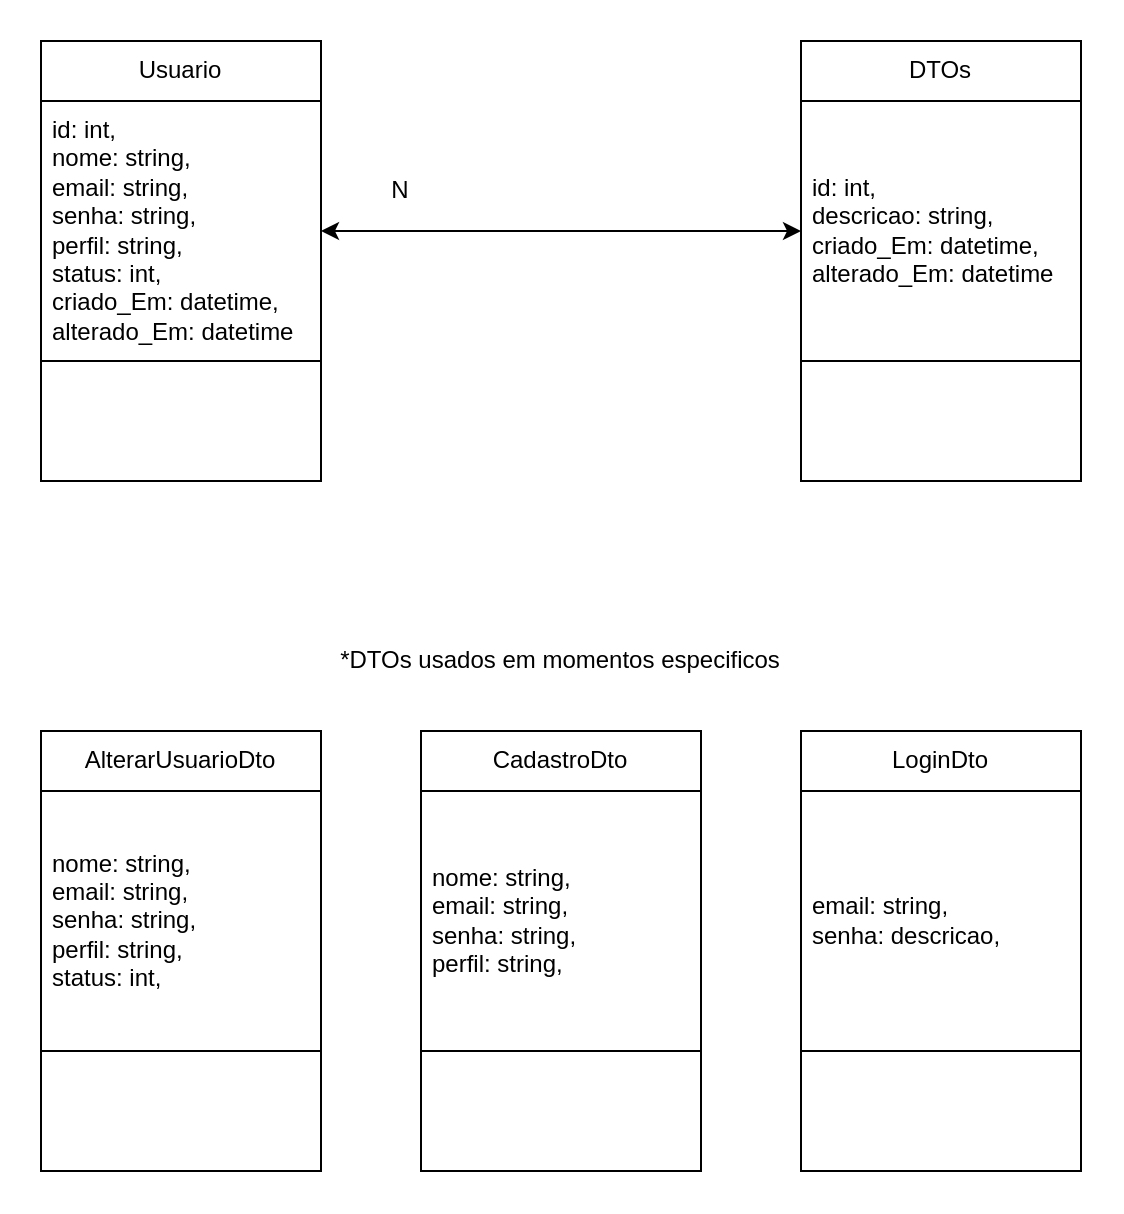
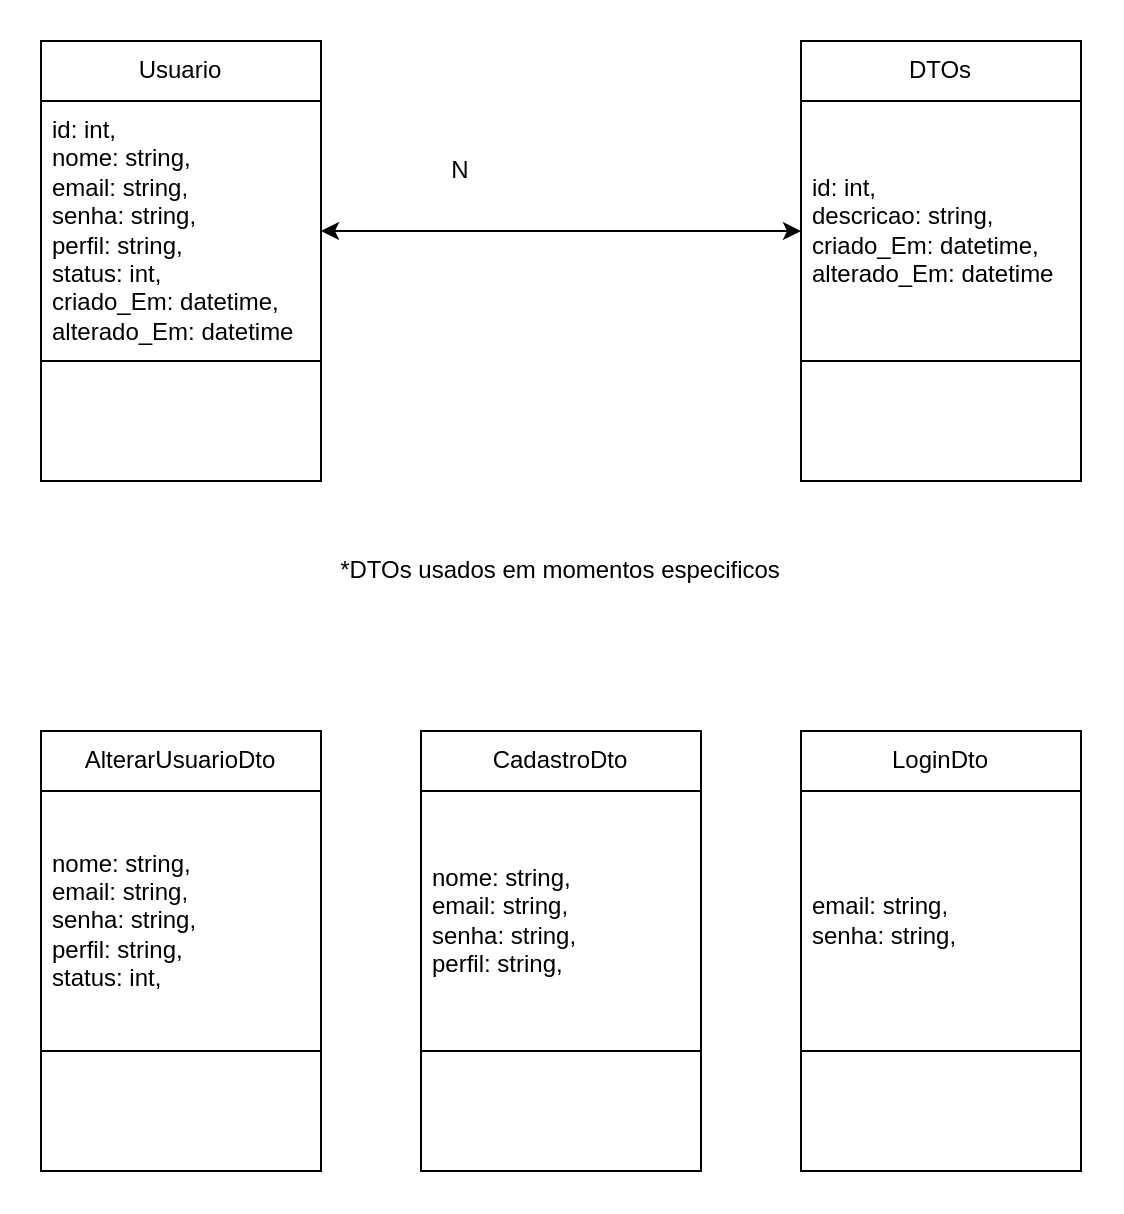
(401, 191) -> (461, 171)
(561, 661) -> (561, 571)
(915, 921) -> (895, 921)
